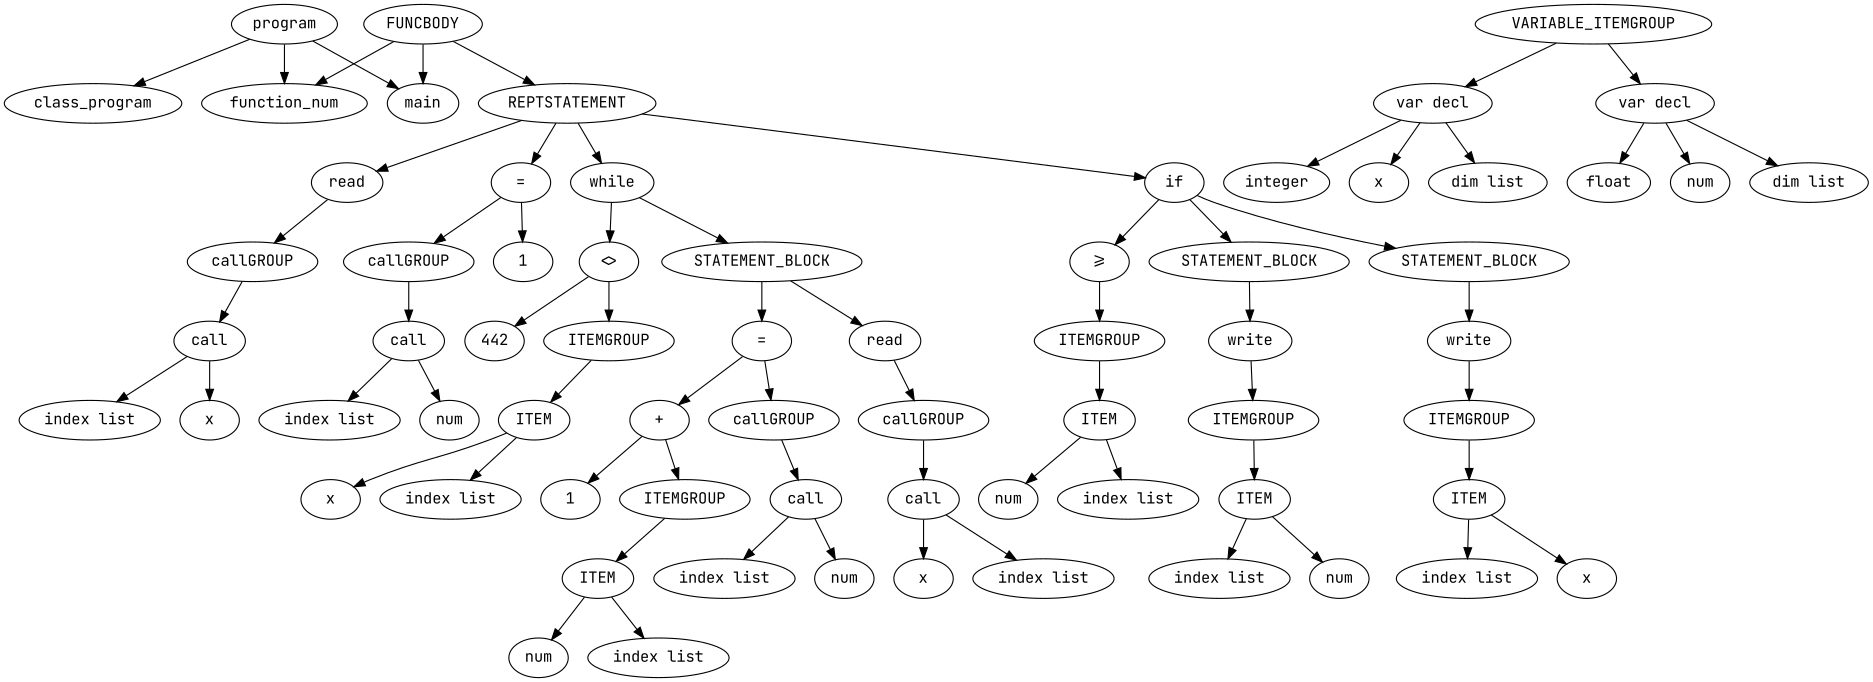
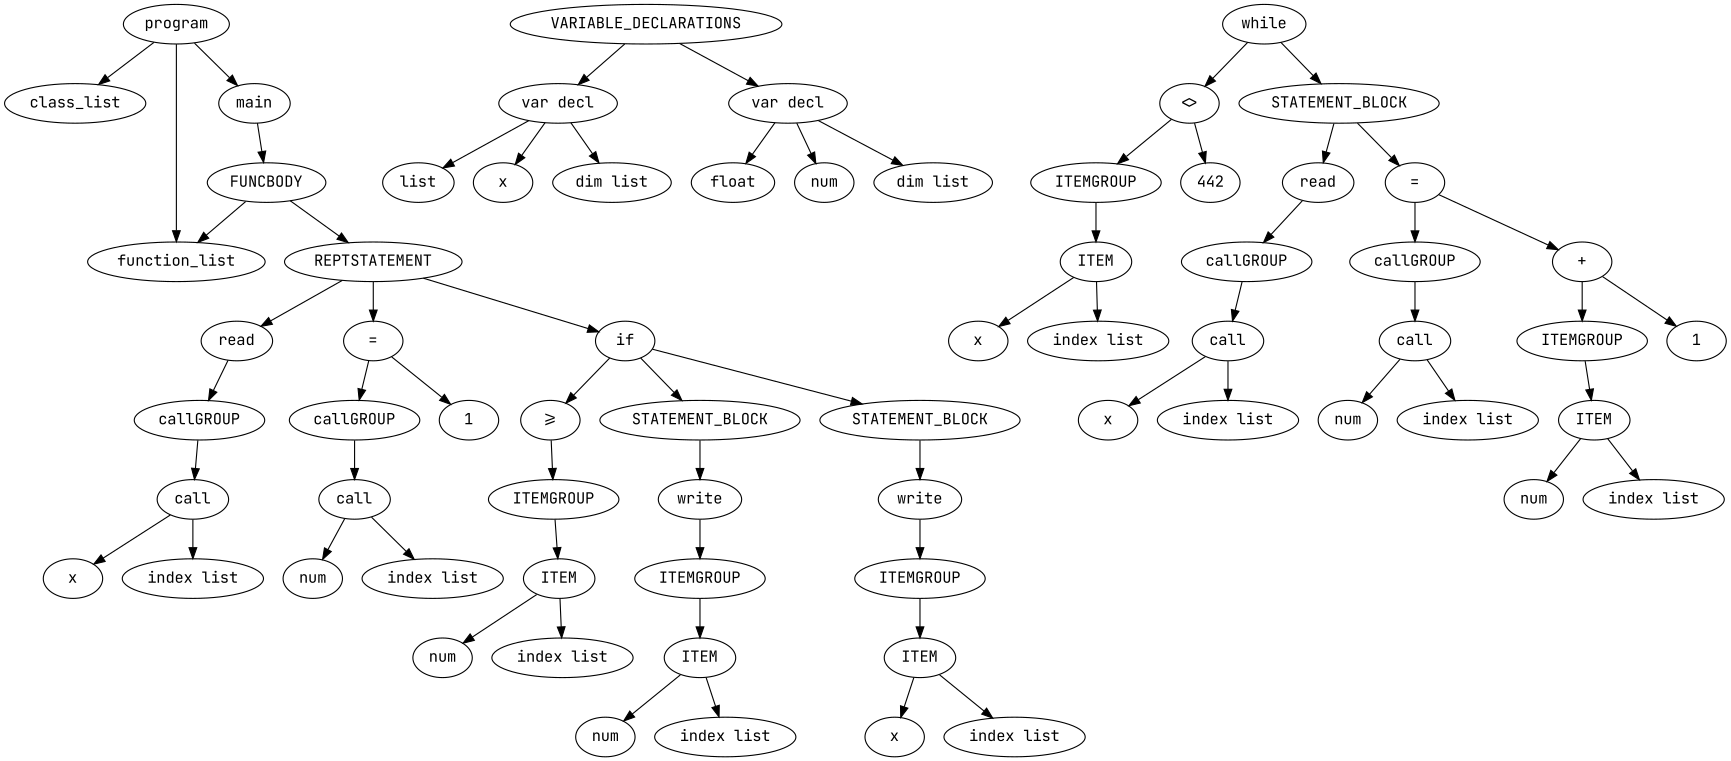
(1593, 24) -> (646, 24)
(423, 58) -> (260, 137)
(93, 103) -> (75, 103)
(284, 103) -> (176, 262)
(587, 138) -> none
(1277, 183) -> (418, 183)
